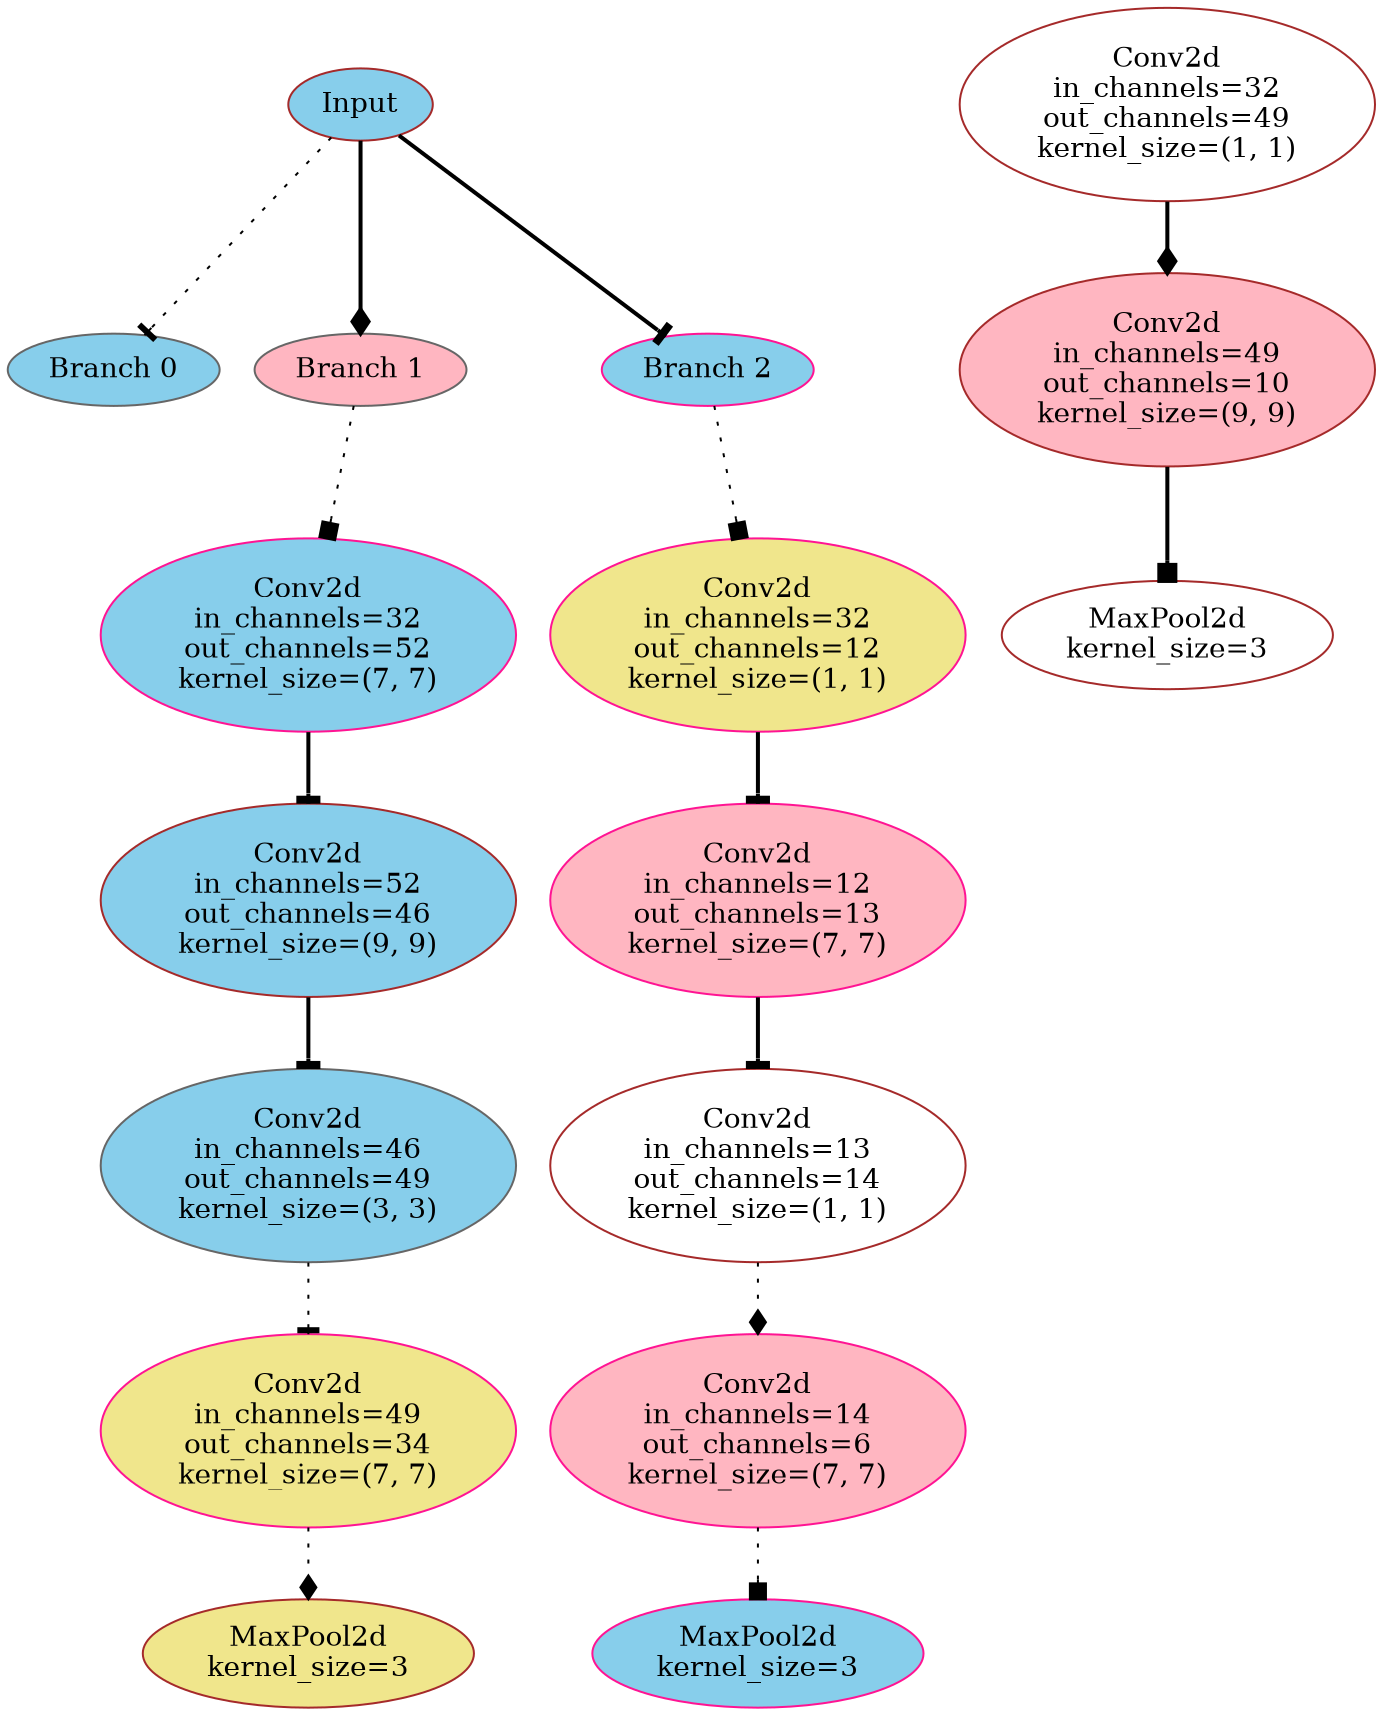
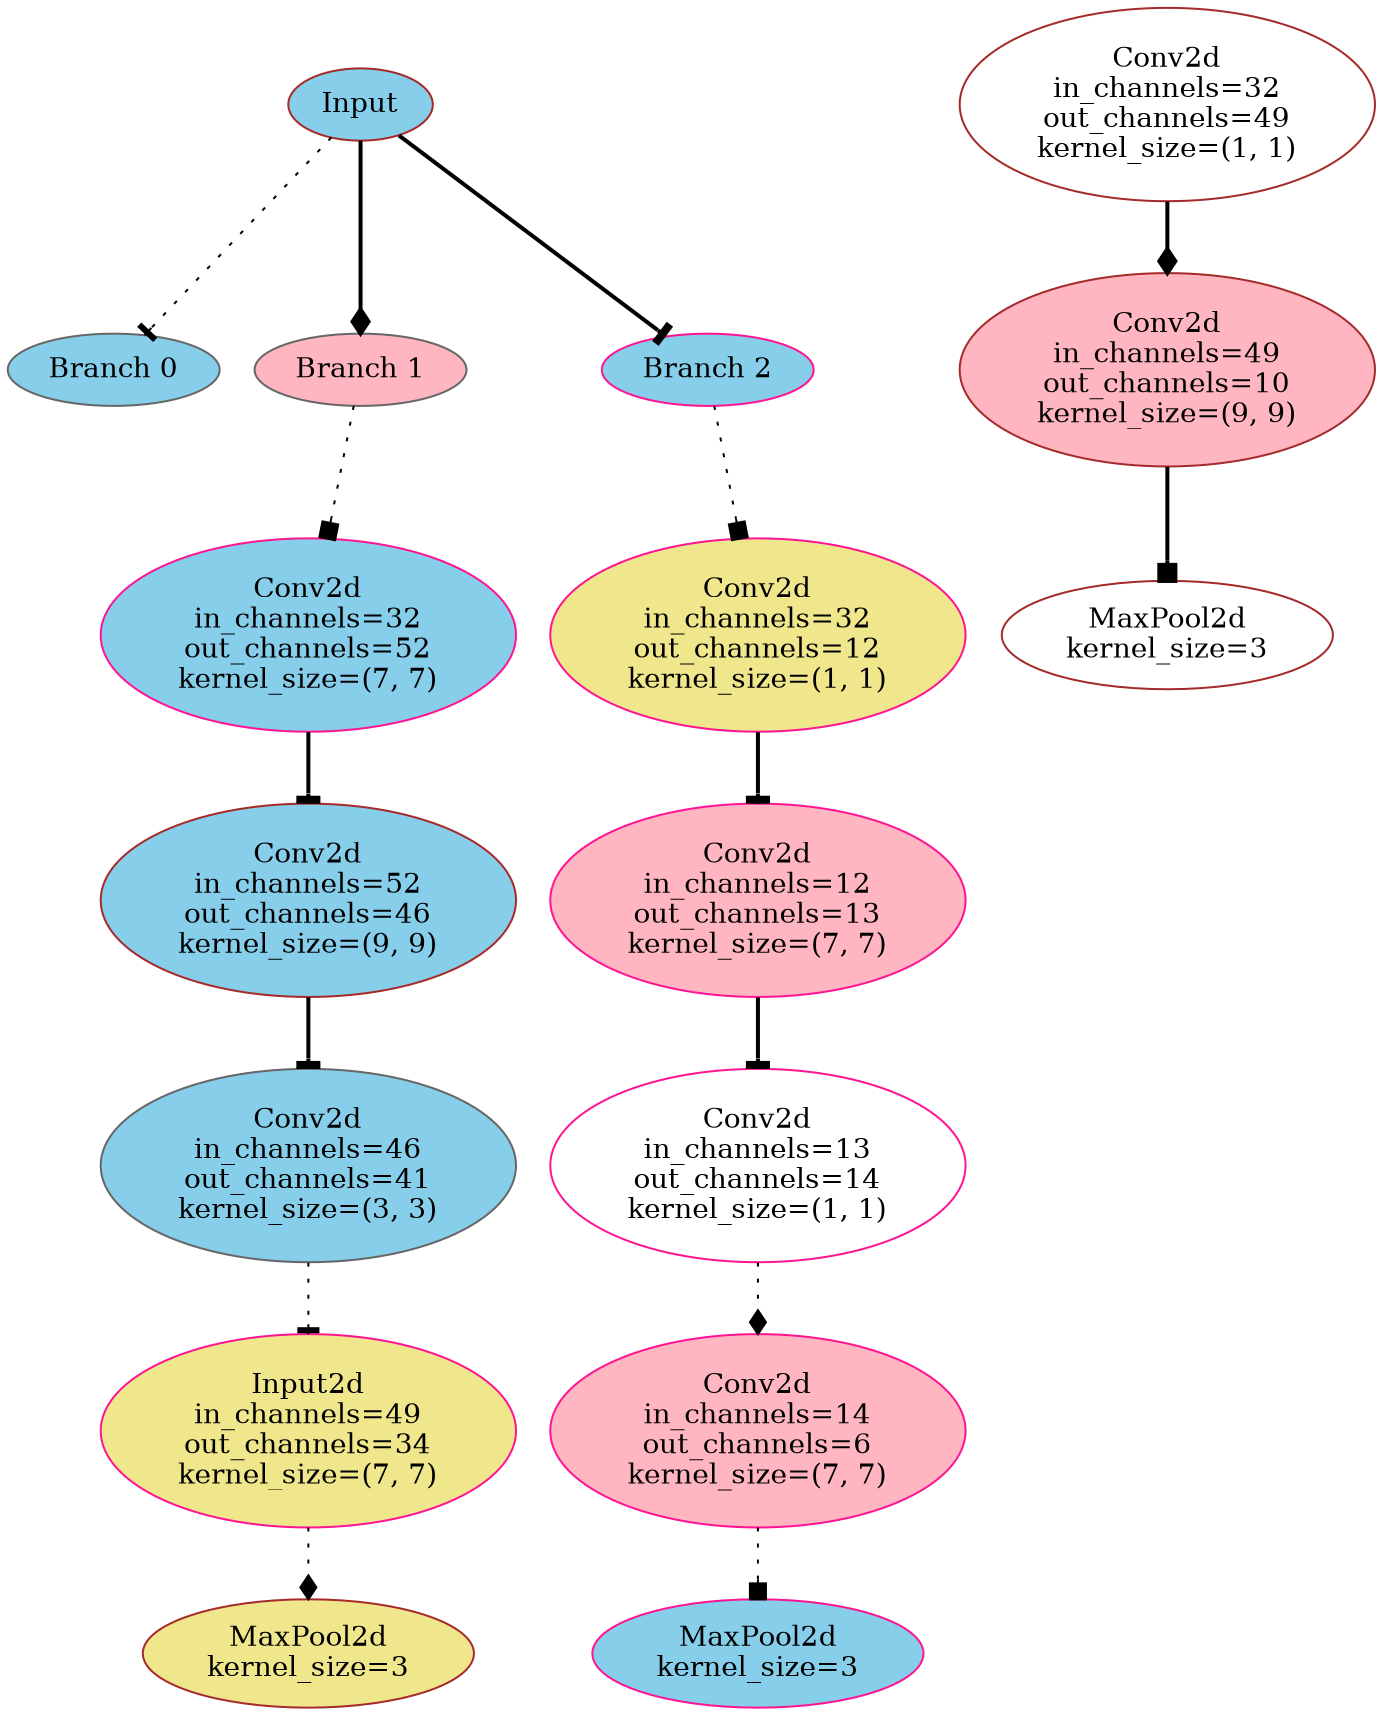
(308, 1166) -> (308, 1166)
(758, 1166) -> (758, 1166)
(308, 1431) -> (308, 1431)
